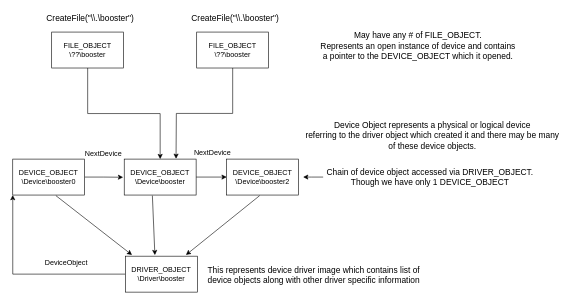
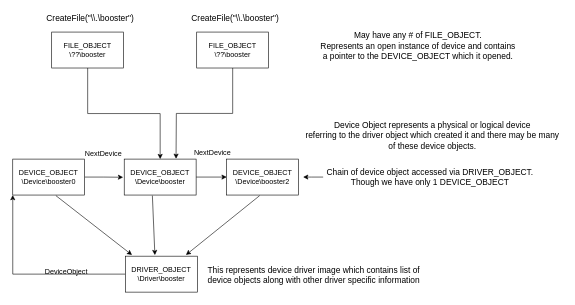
(65, 263) -> (65, 272)
